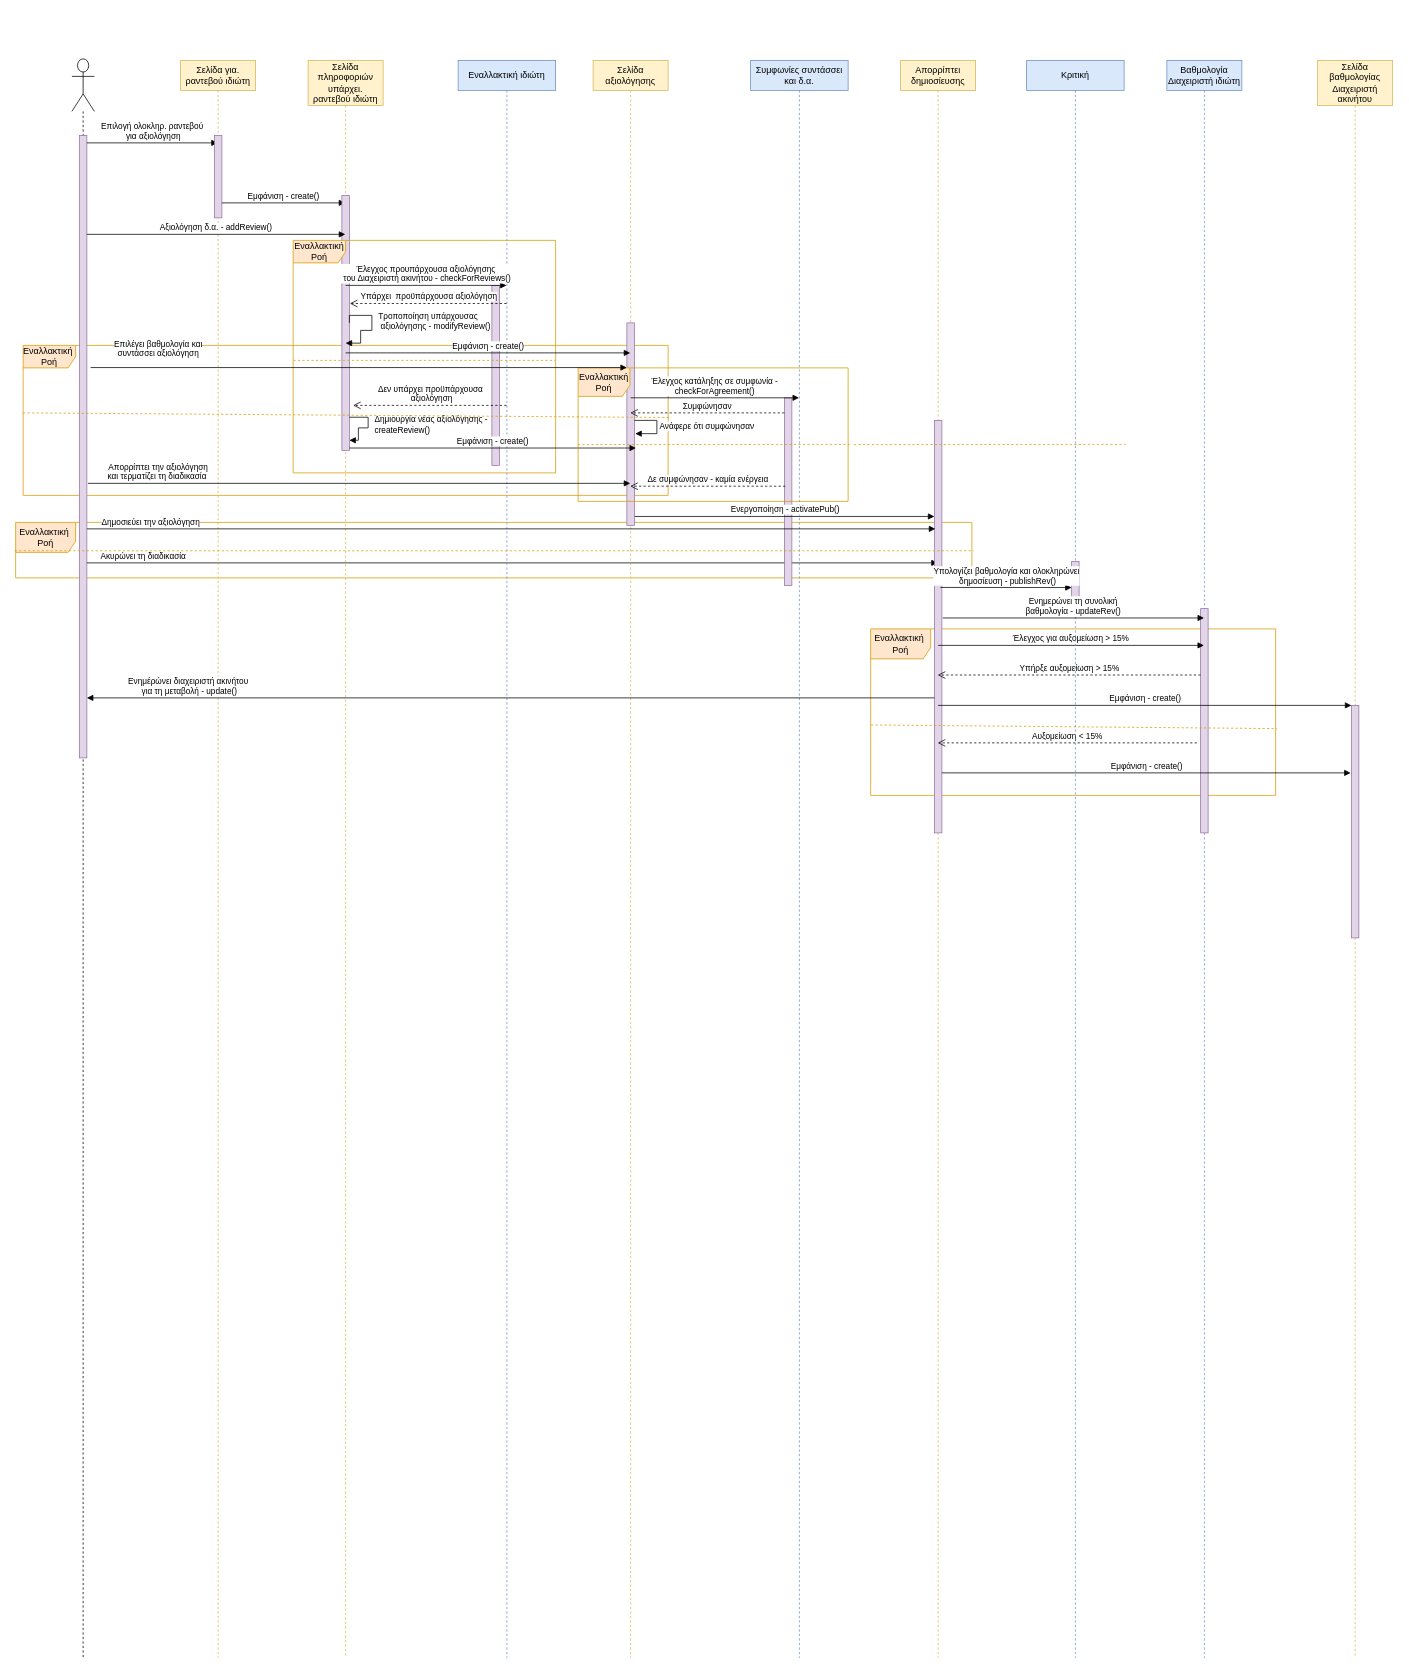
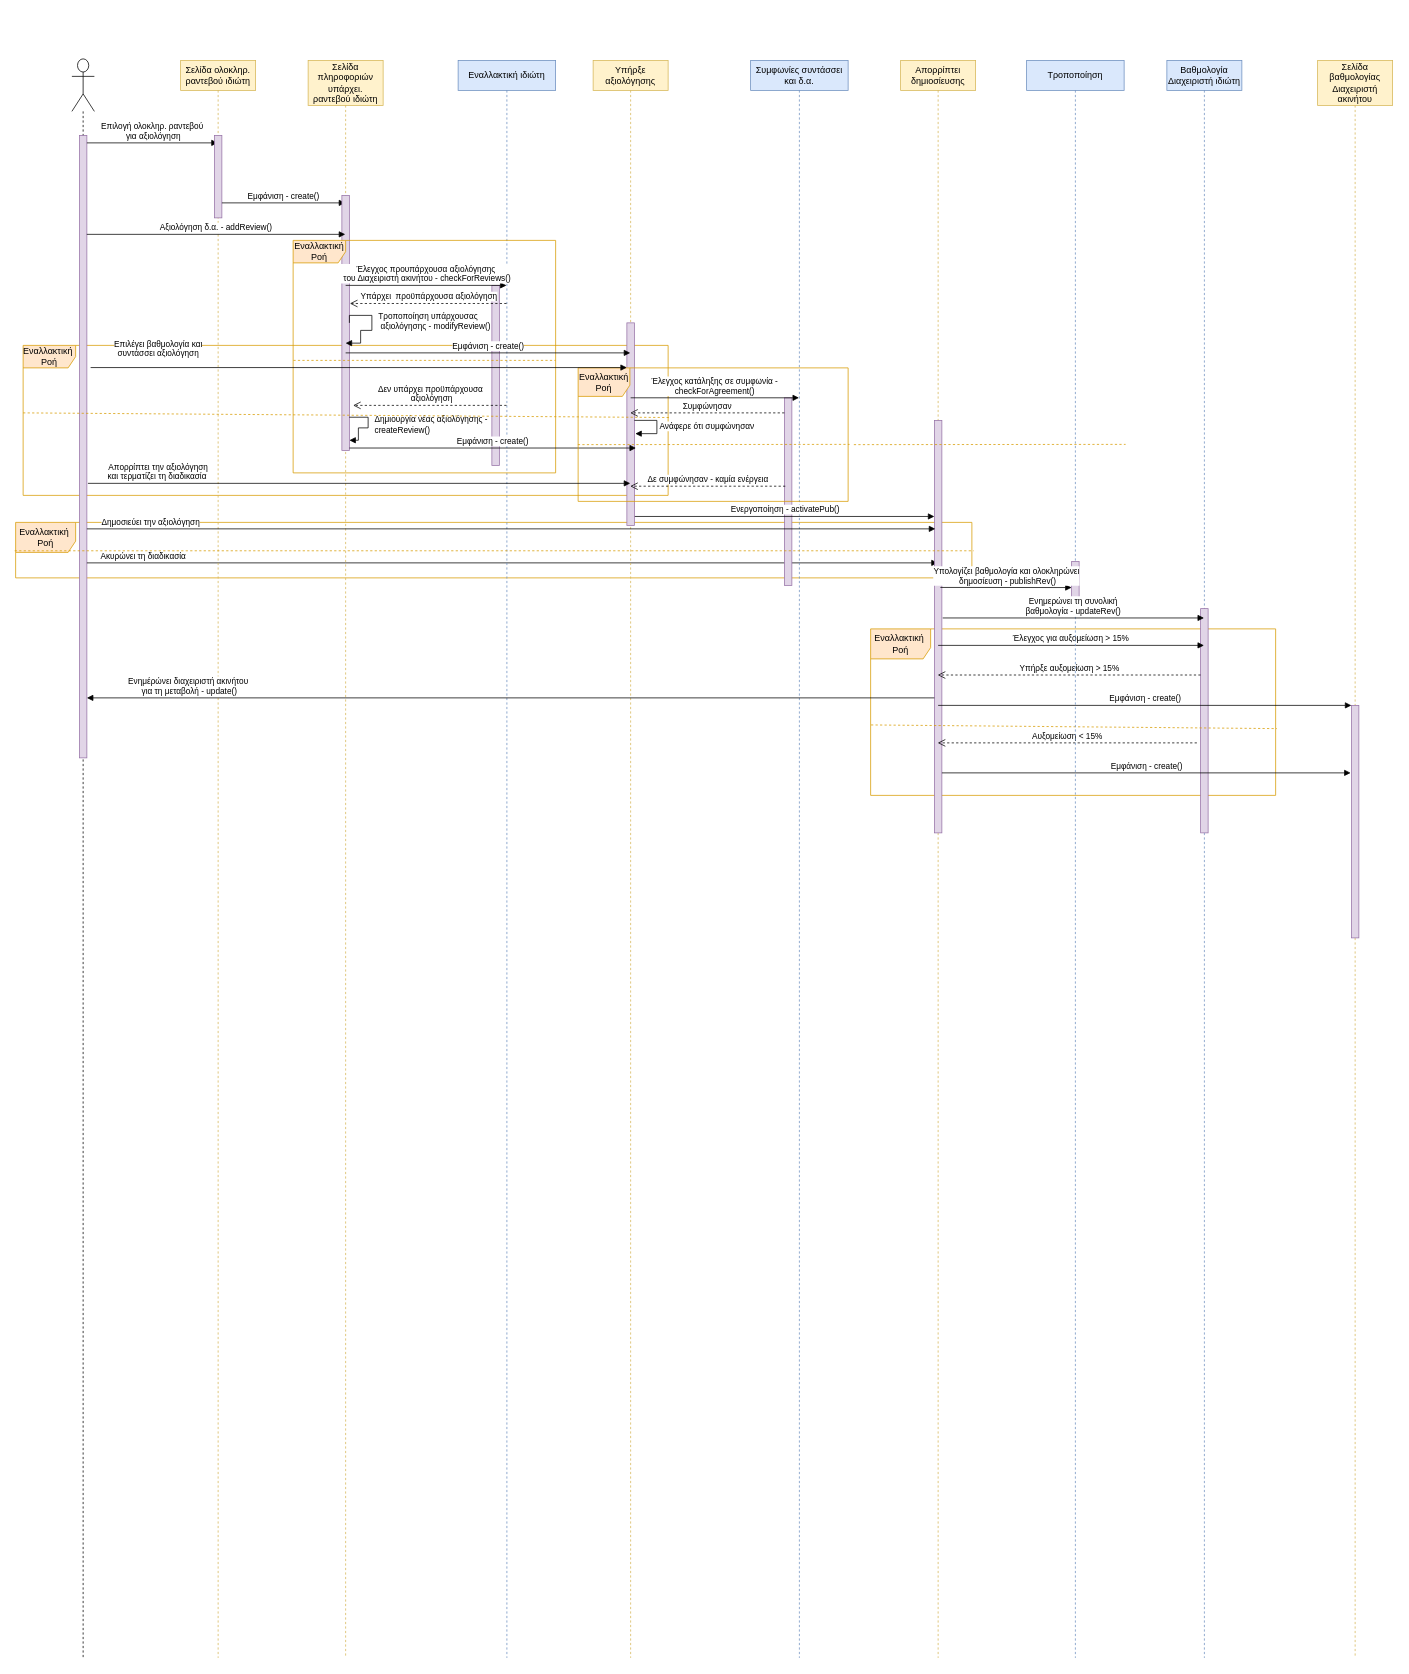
(218, 75) -> (218, 75)
(630, 75) -> (630, 75)
(1075, 75) -> (1075, 75)
